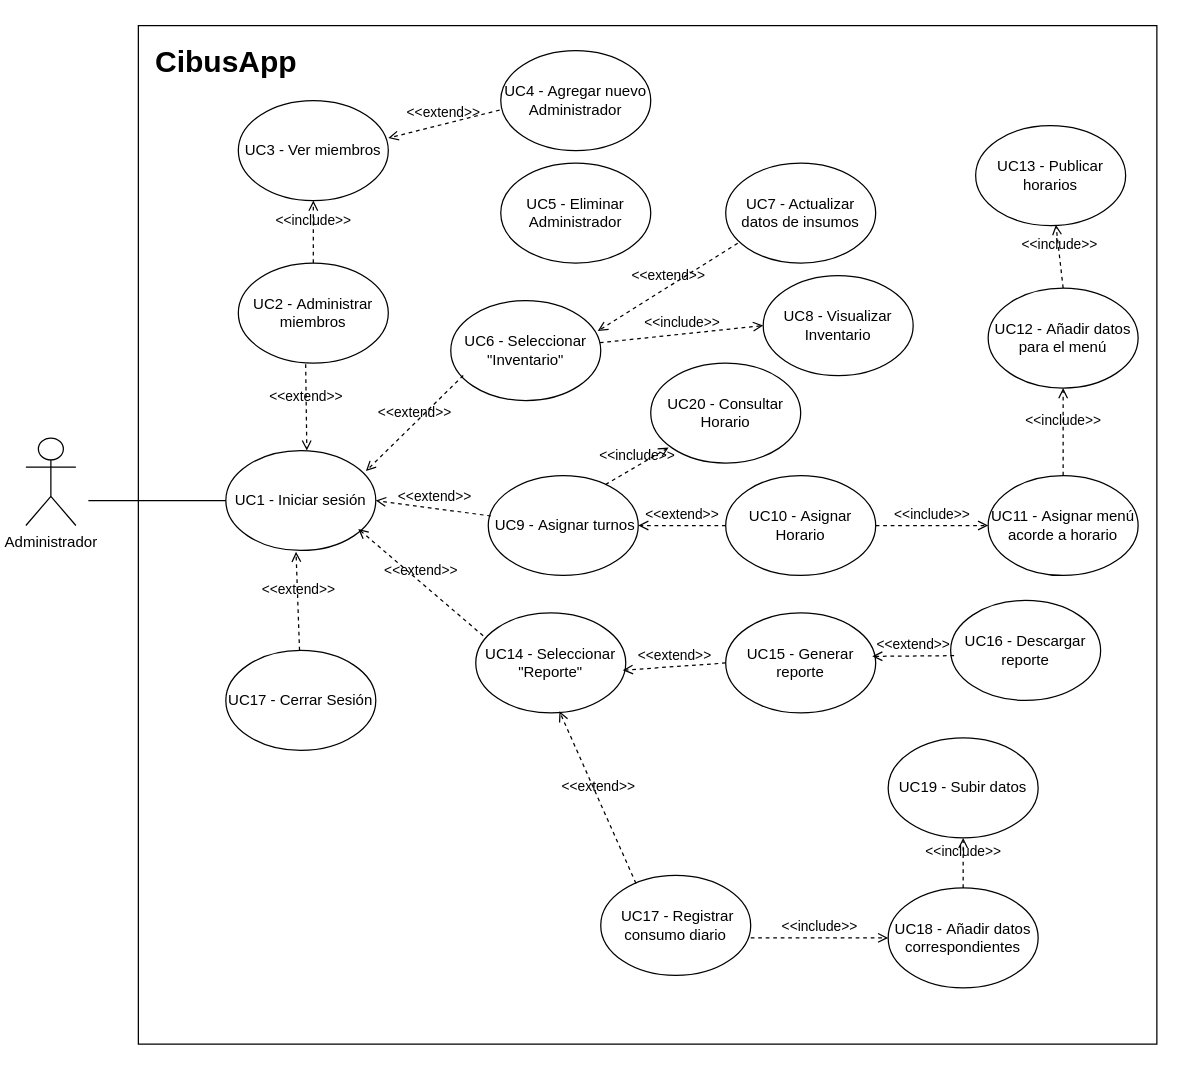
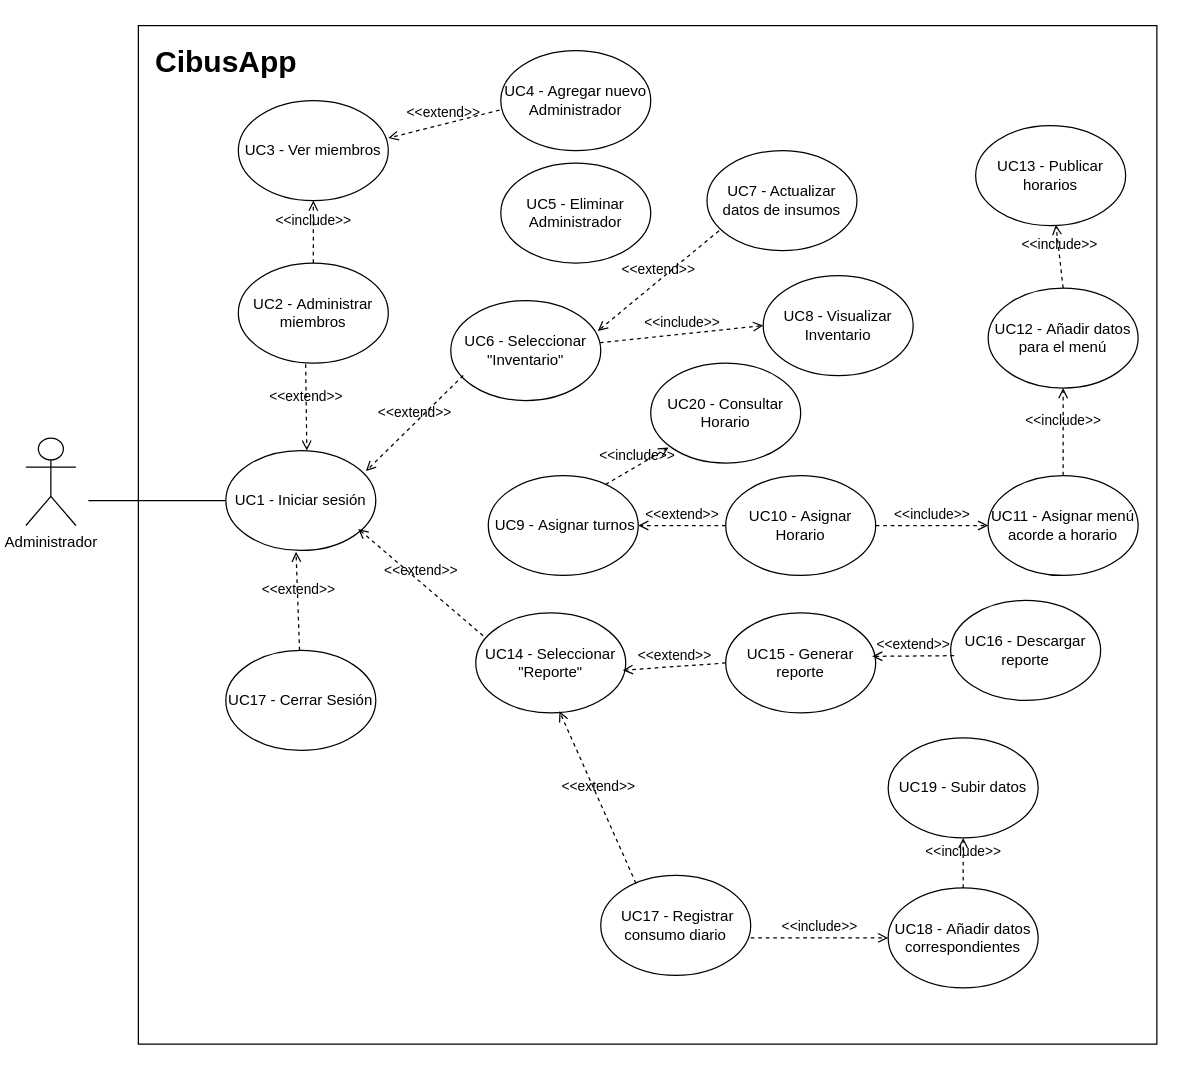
(801, 213) -> (782, 201)
(434, 508) -> none
